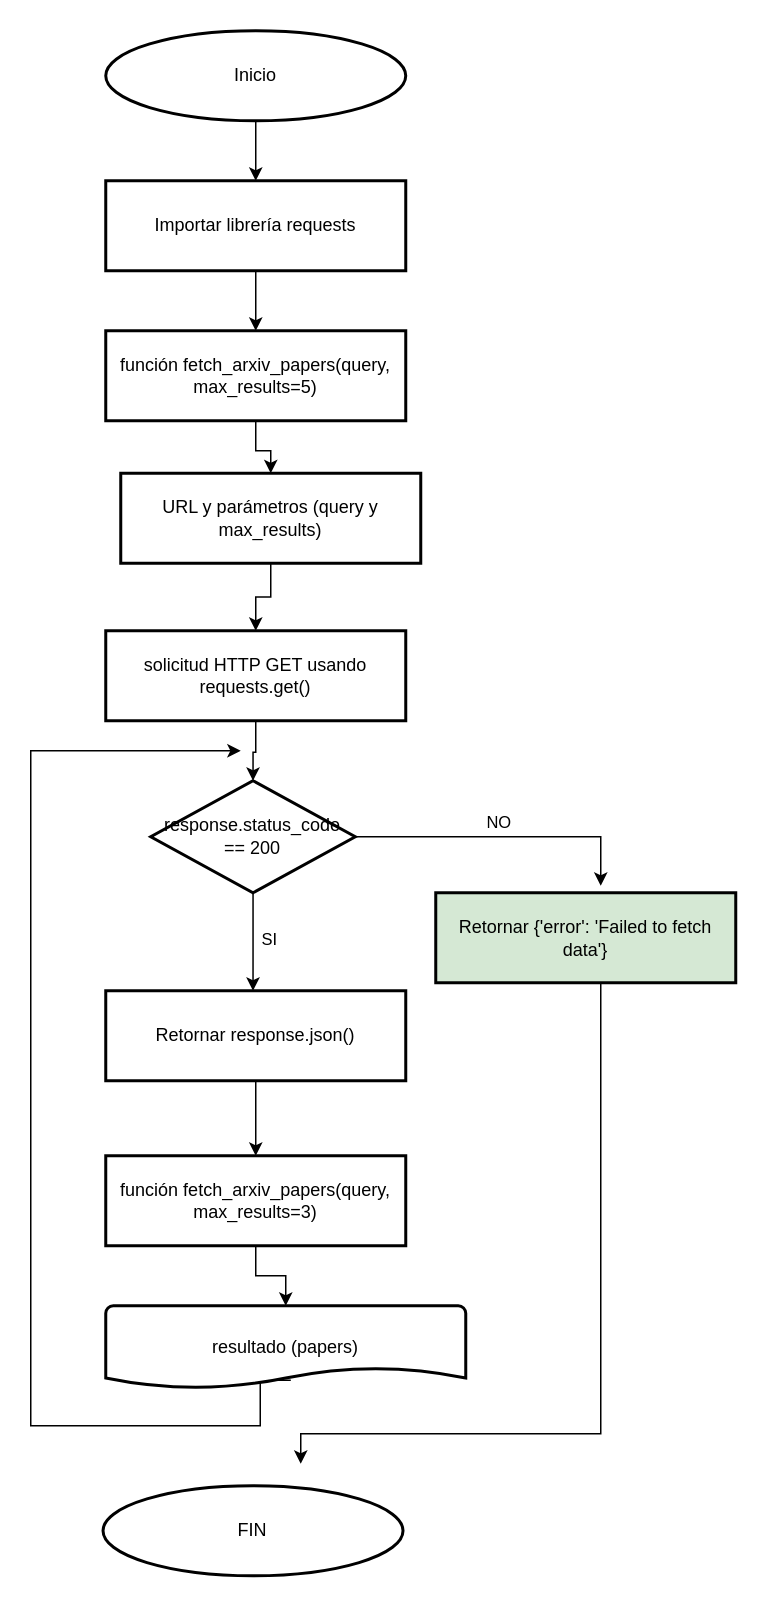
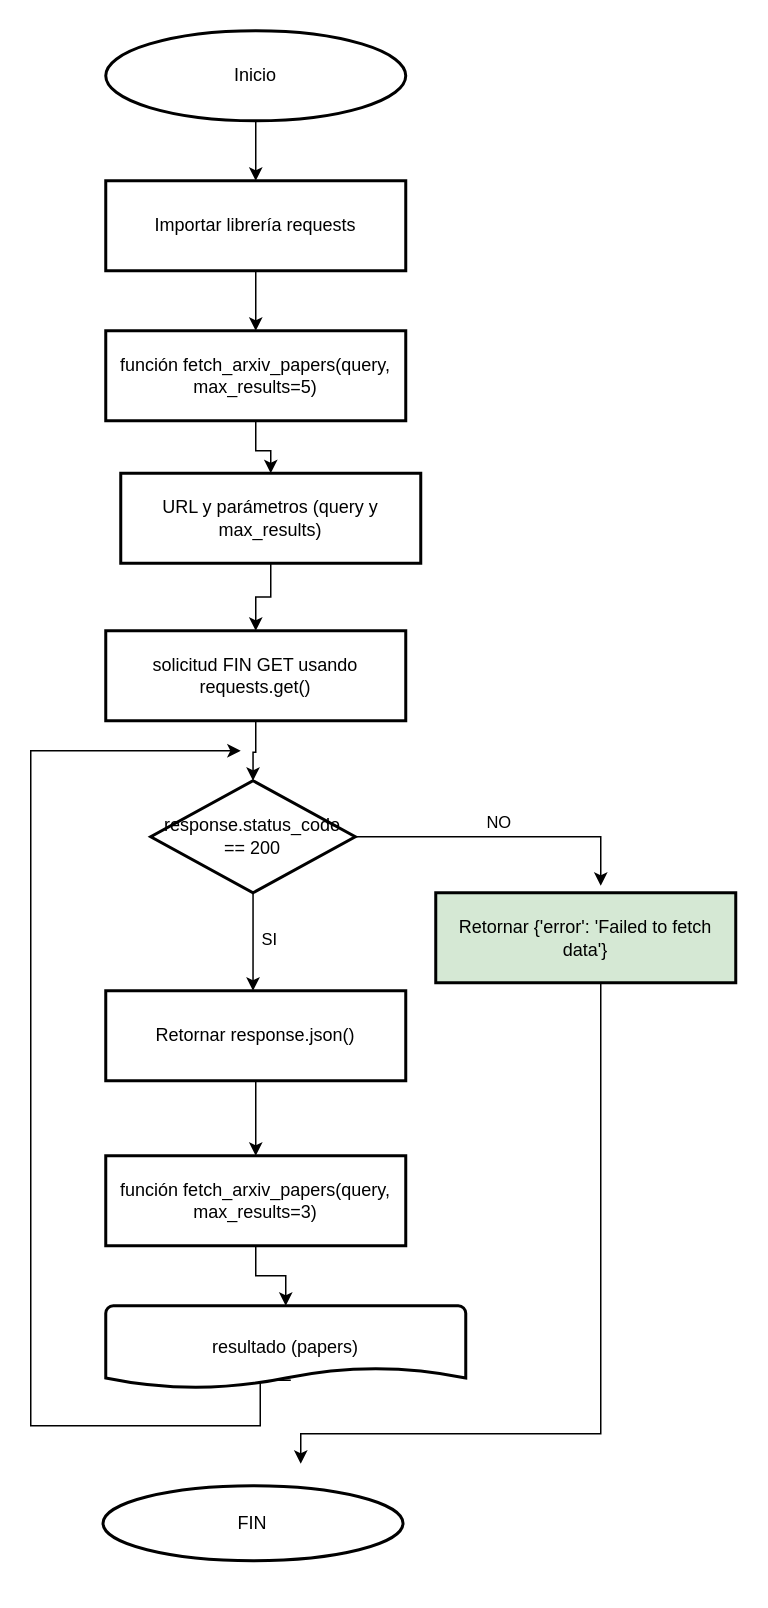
(256, 676) -> (256, 676)
(253, 1531) -> (253, 1523)
